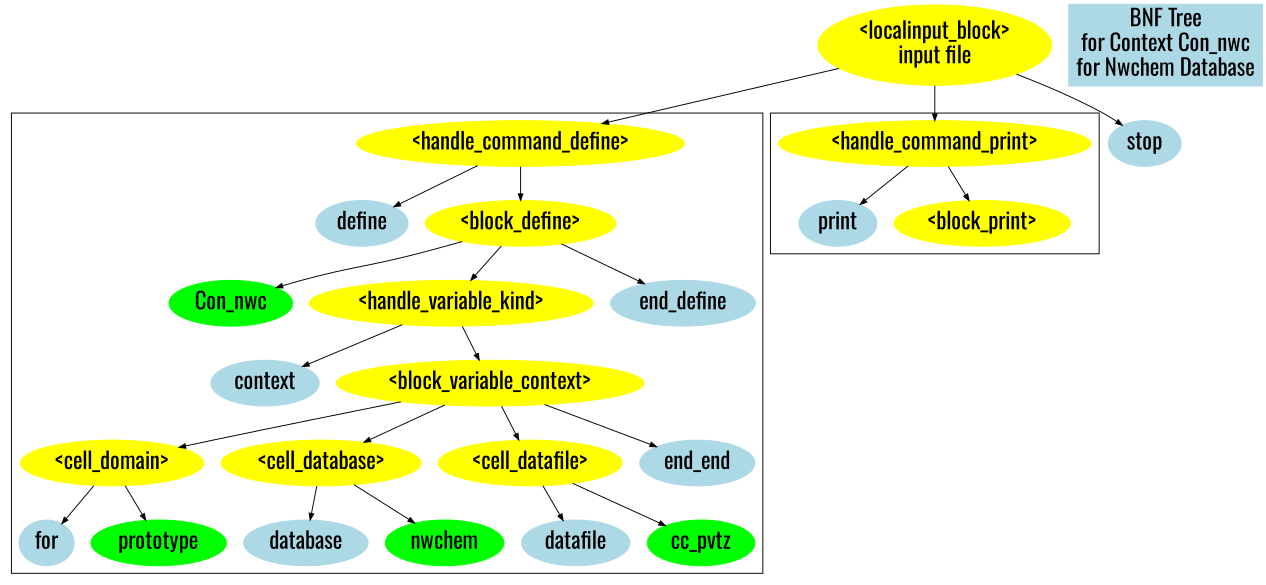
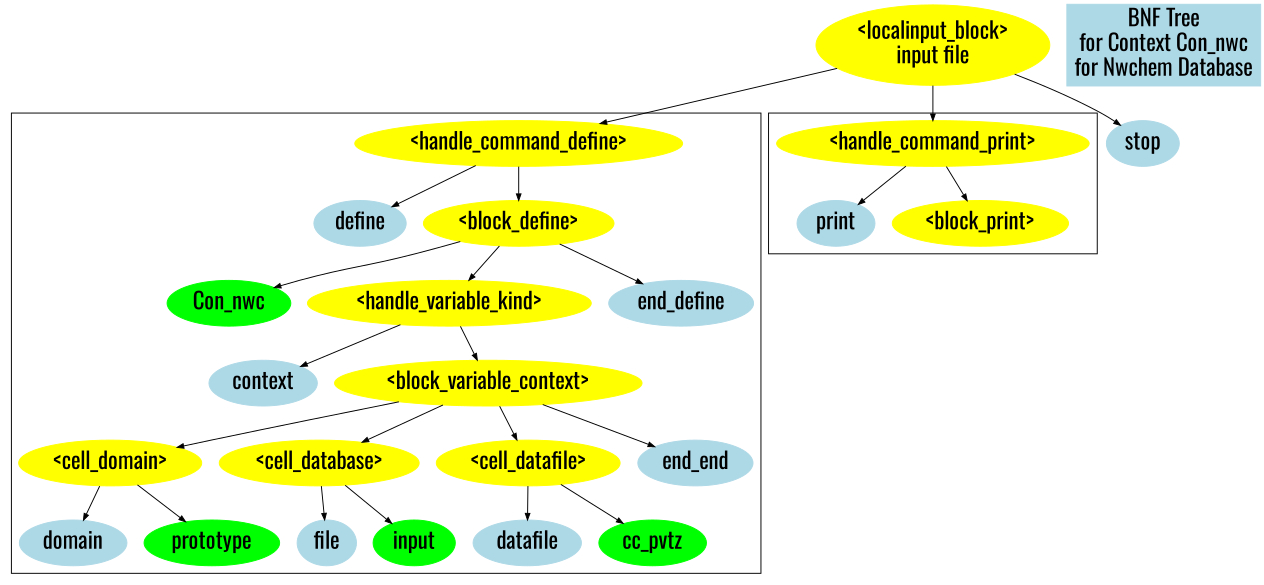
(47, 543) -> (73, 543)
(306, 543) -> (327, 543)
(445, 543) -> (414, 543)
